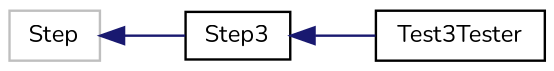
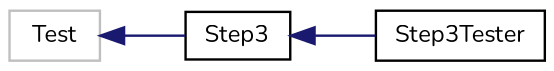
(55, 36) -> (55, 36)
(460, 36) -> (460, 36)
